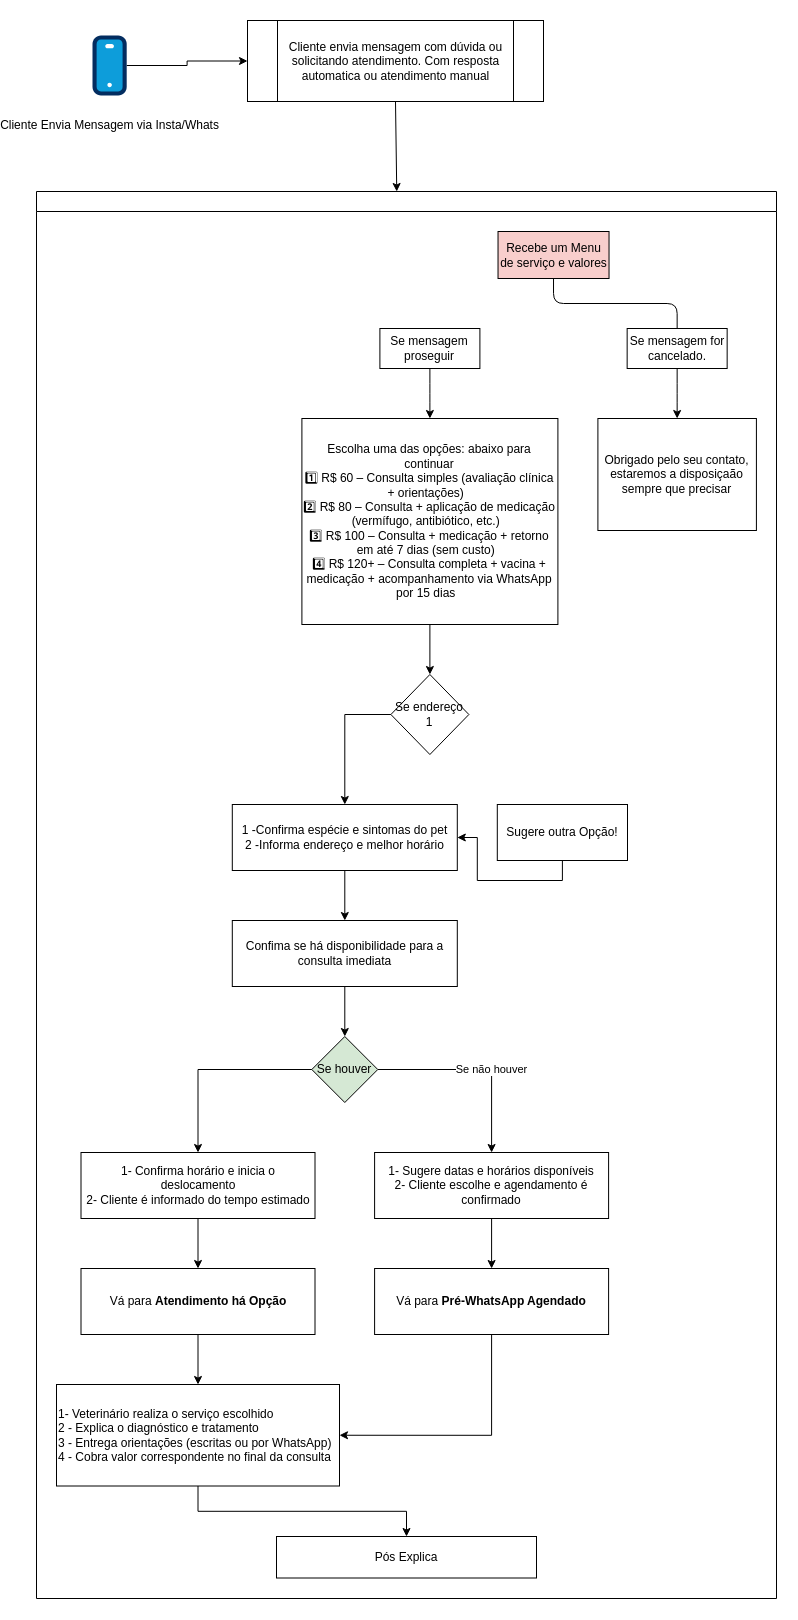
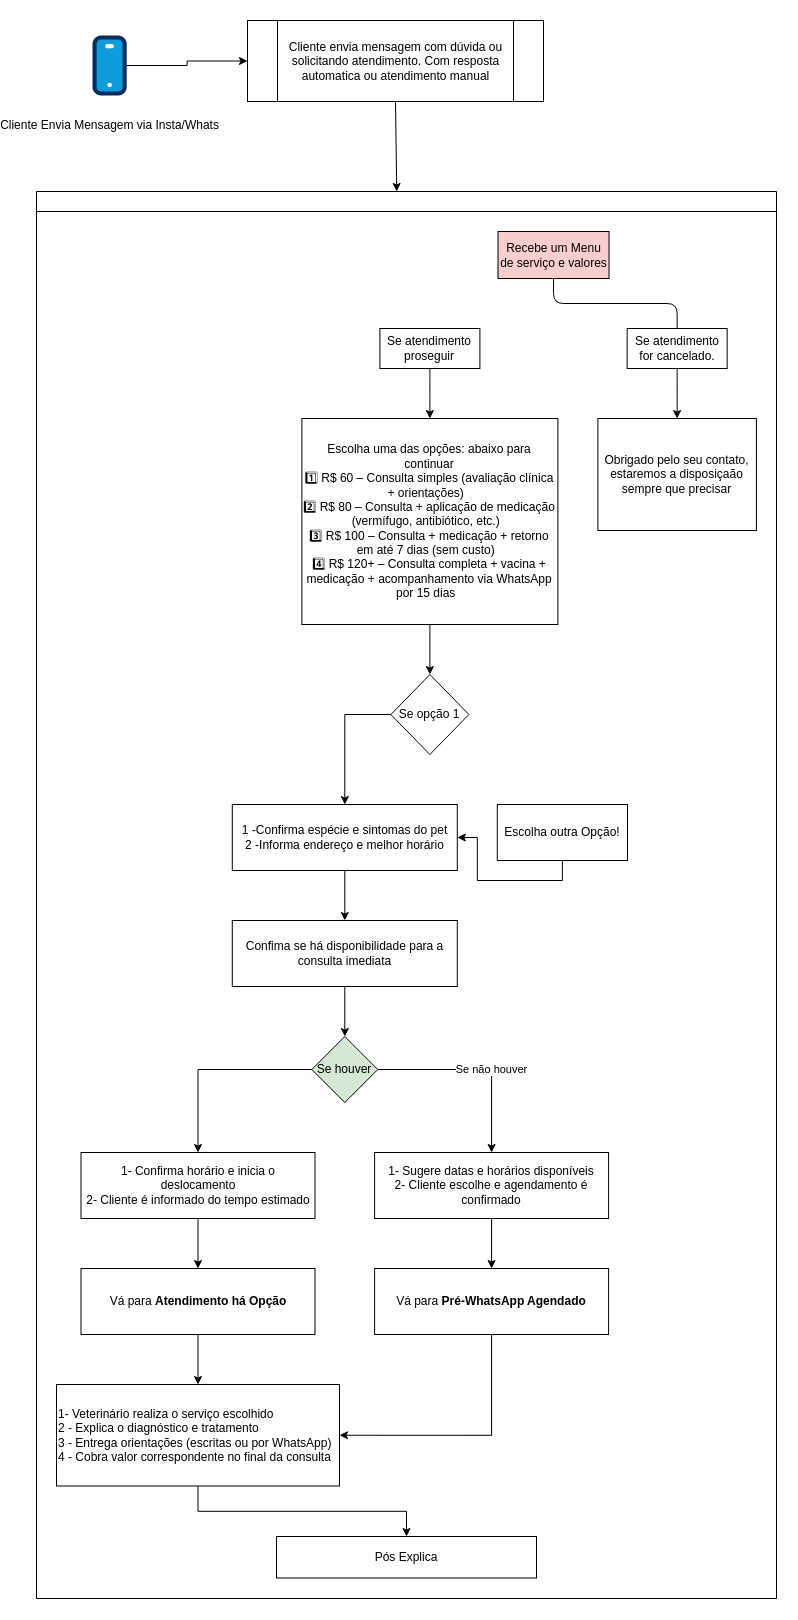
(430, 349) -> (430, 349)
(678, 349) -> (678, 349)
(430, 715) -> (430, 715)
(563, 833) -> (563, 833)
